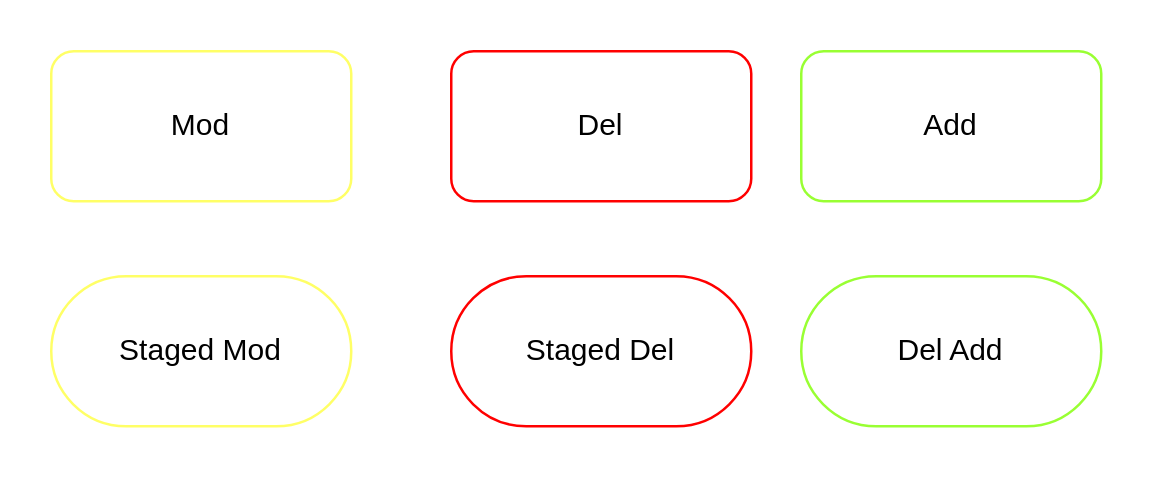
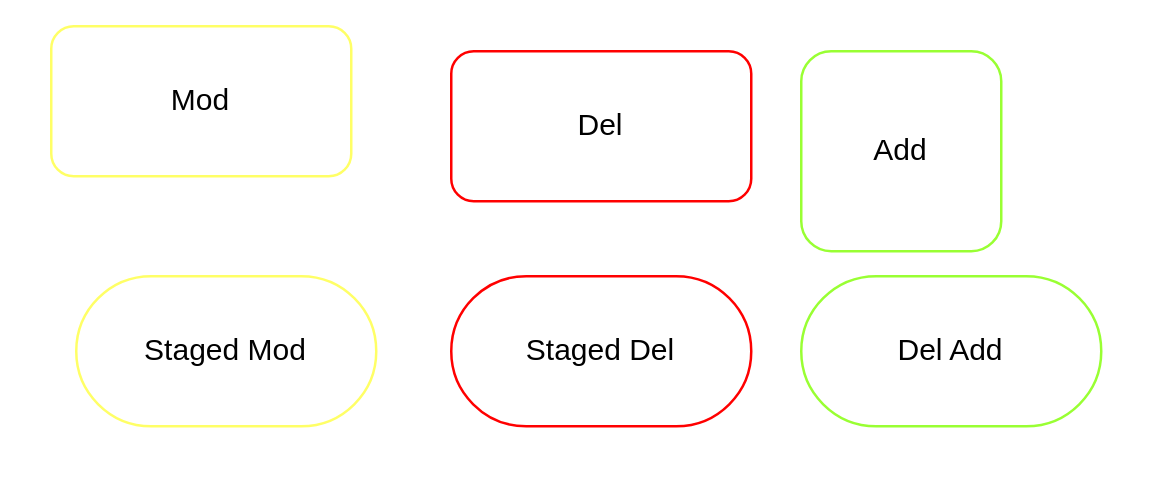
(201, 126) -> (201, 101)
(951, 126) -> (901, 151)
(201, 351) -> (226, 351)
